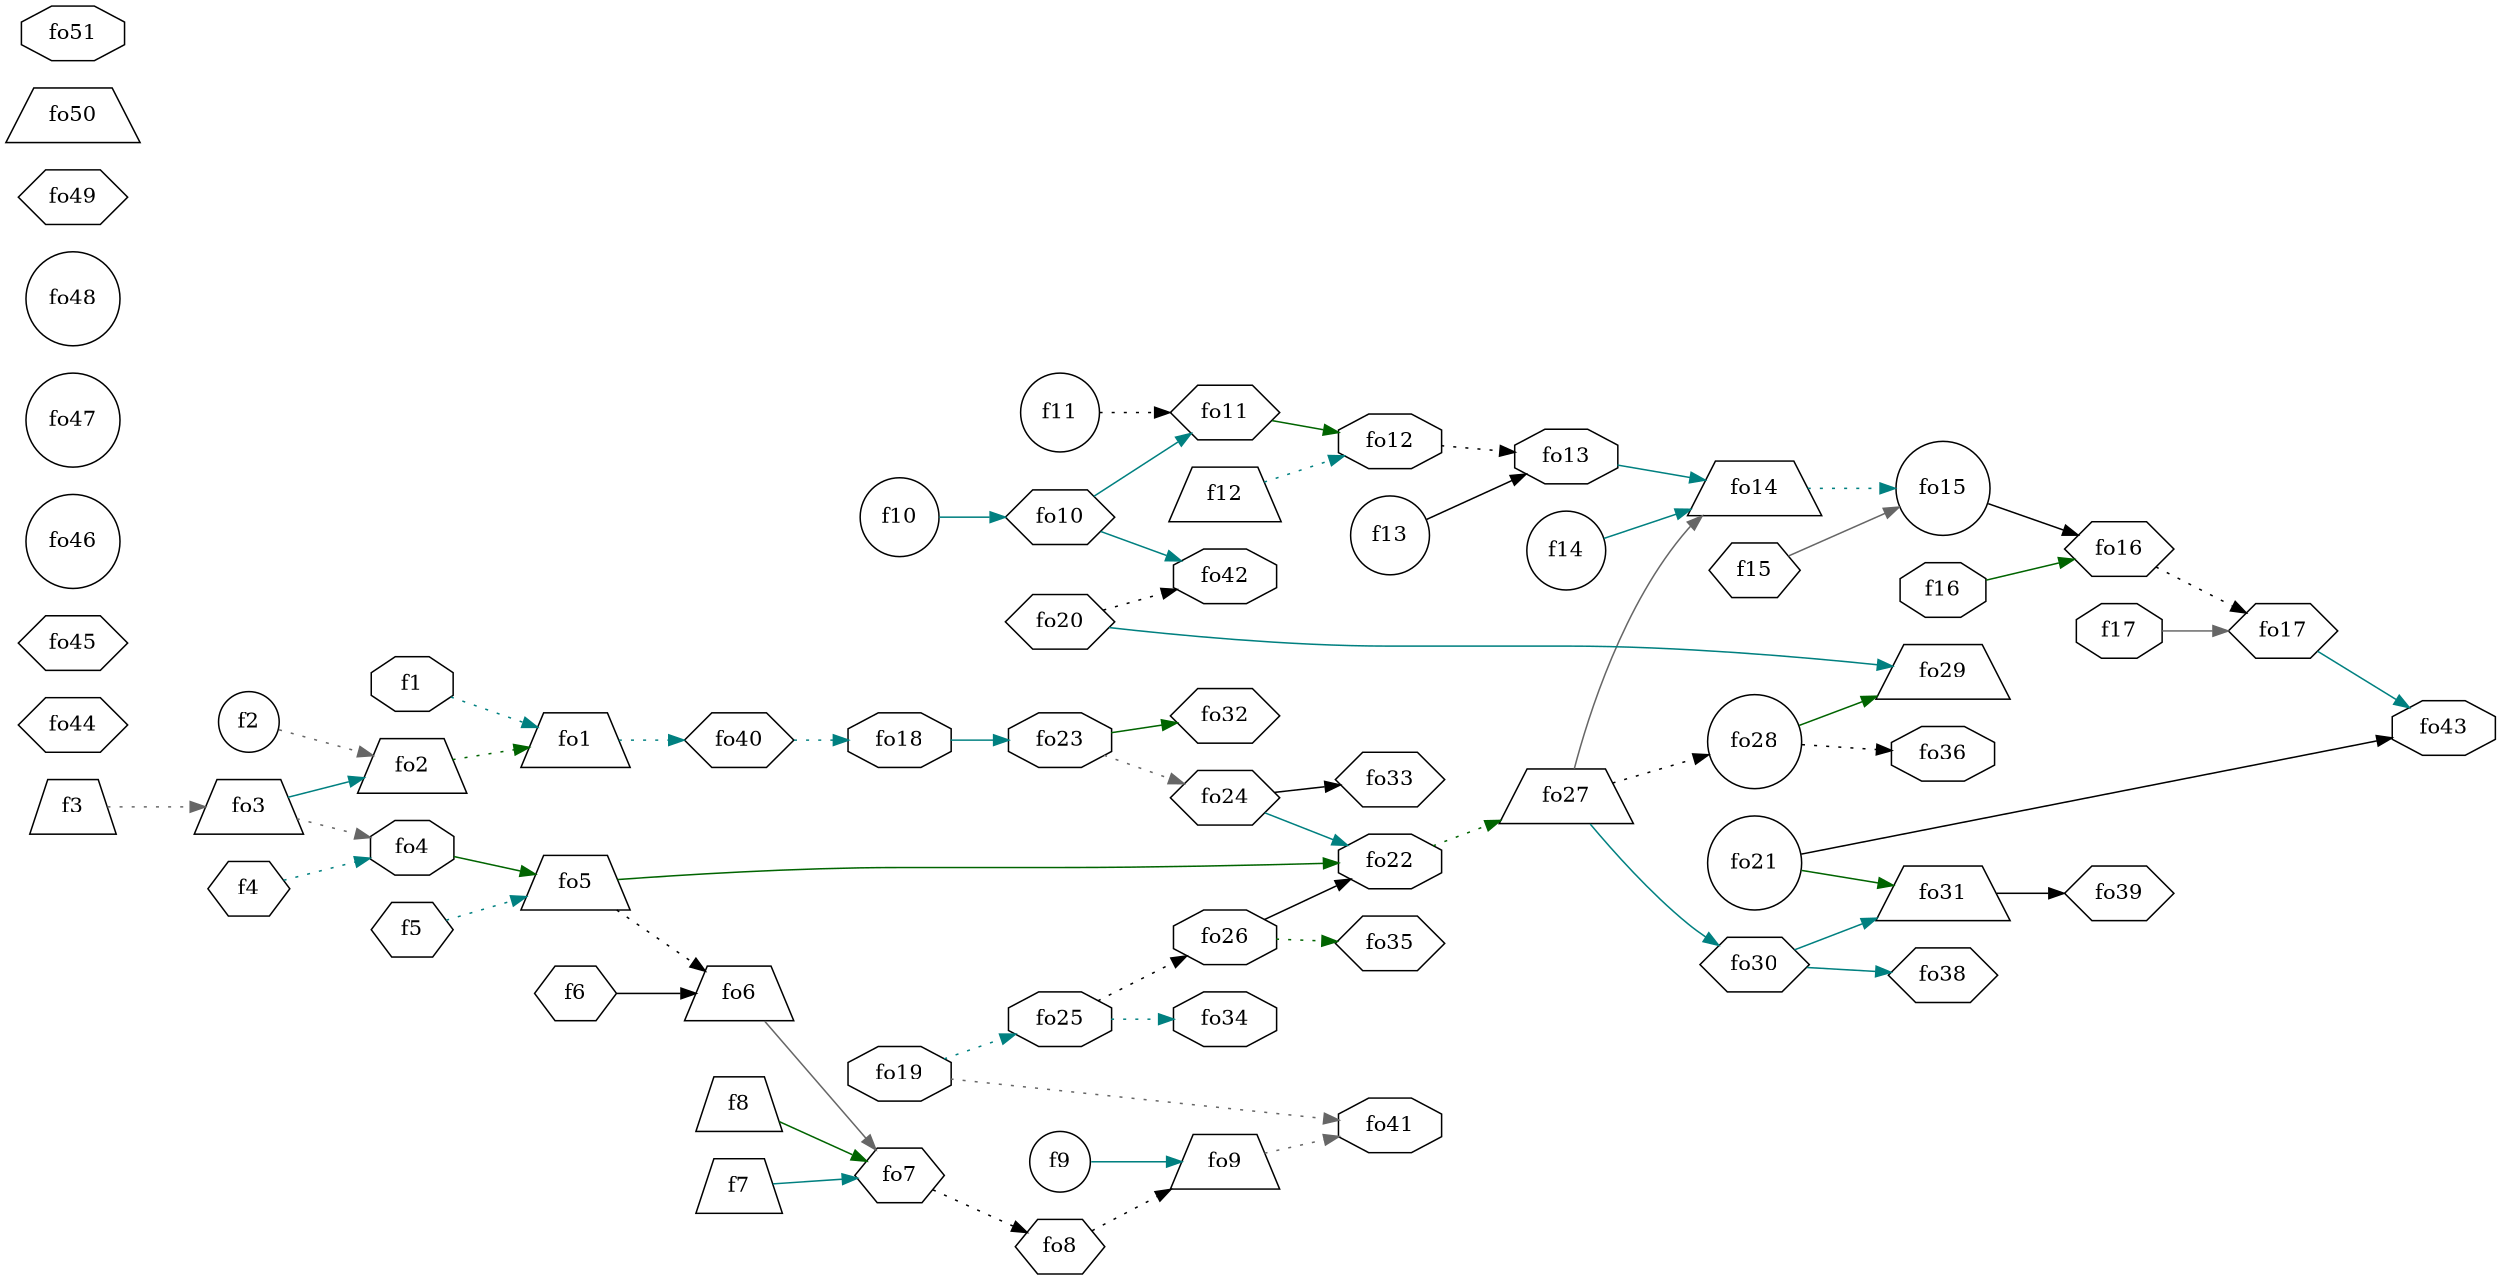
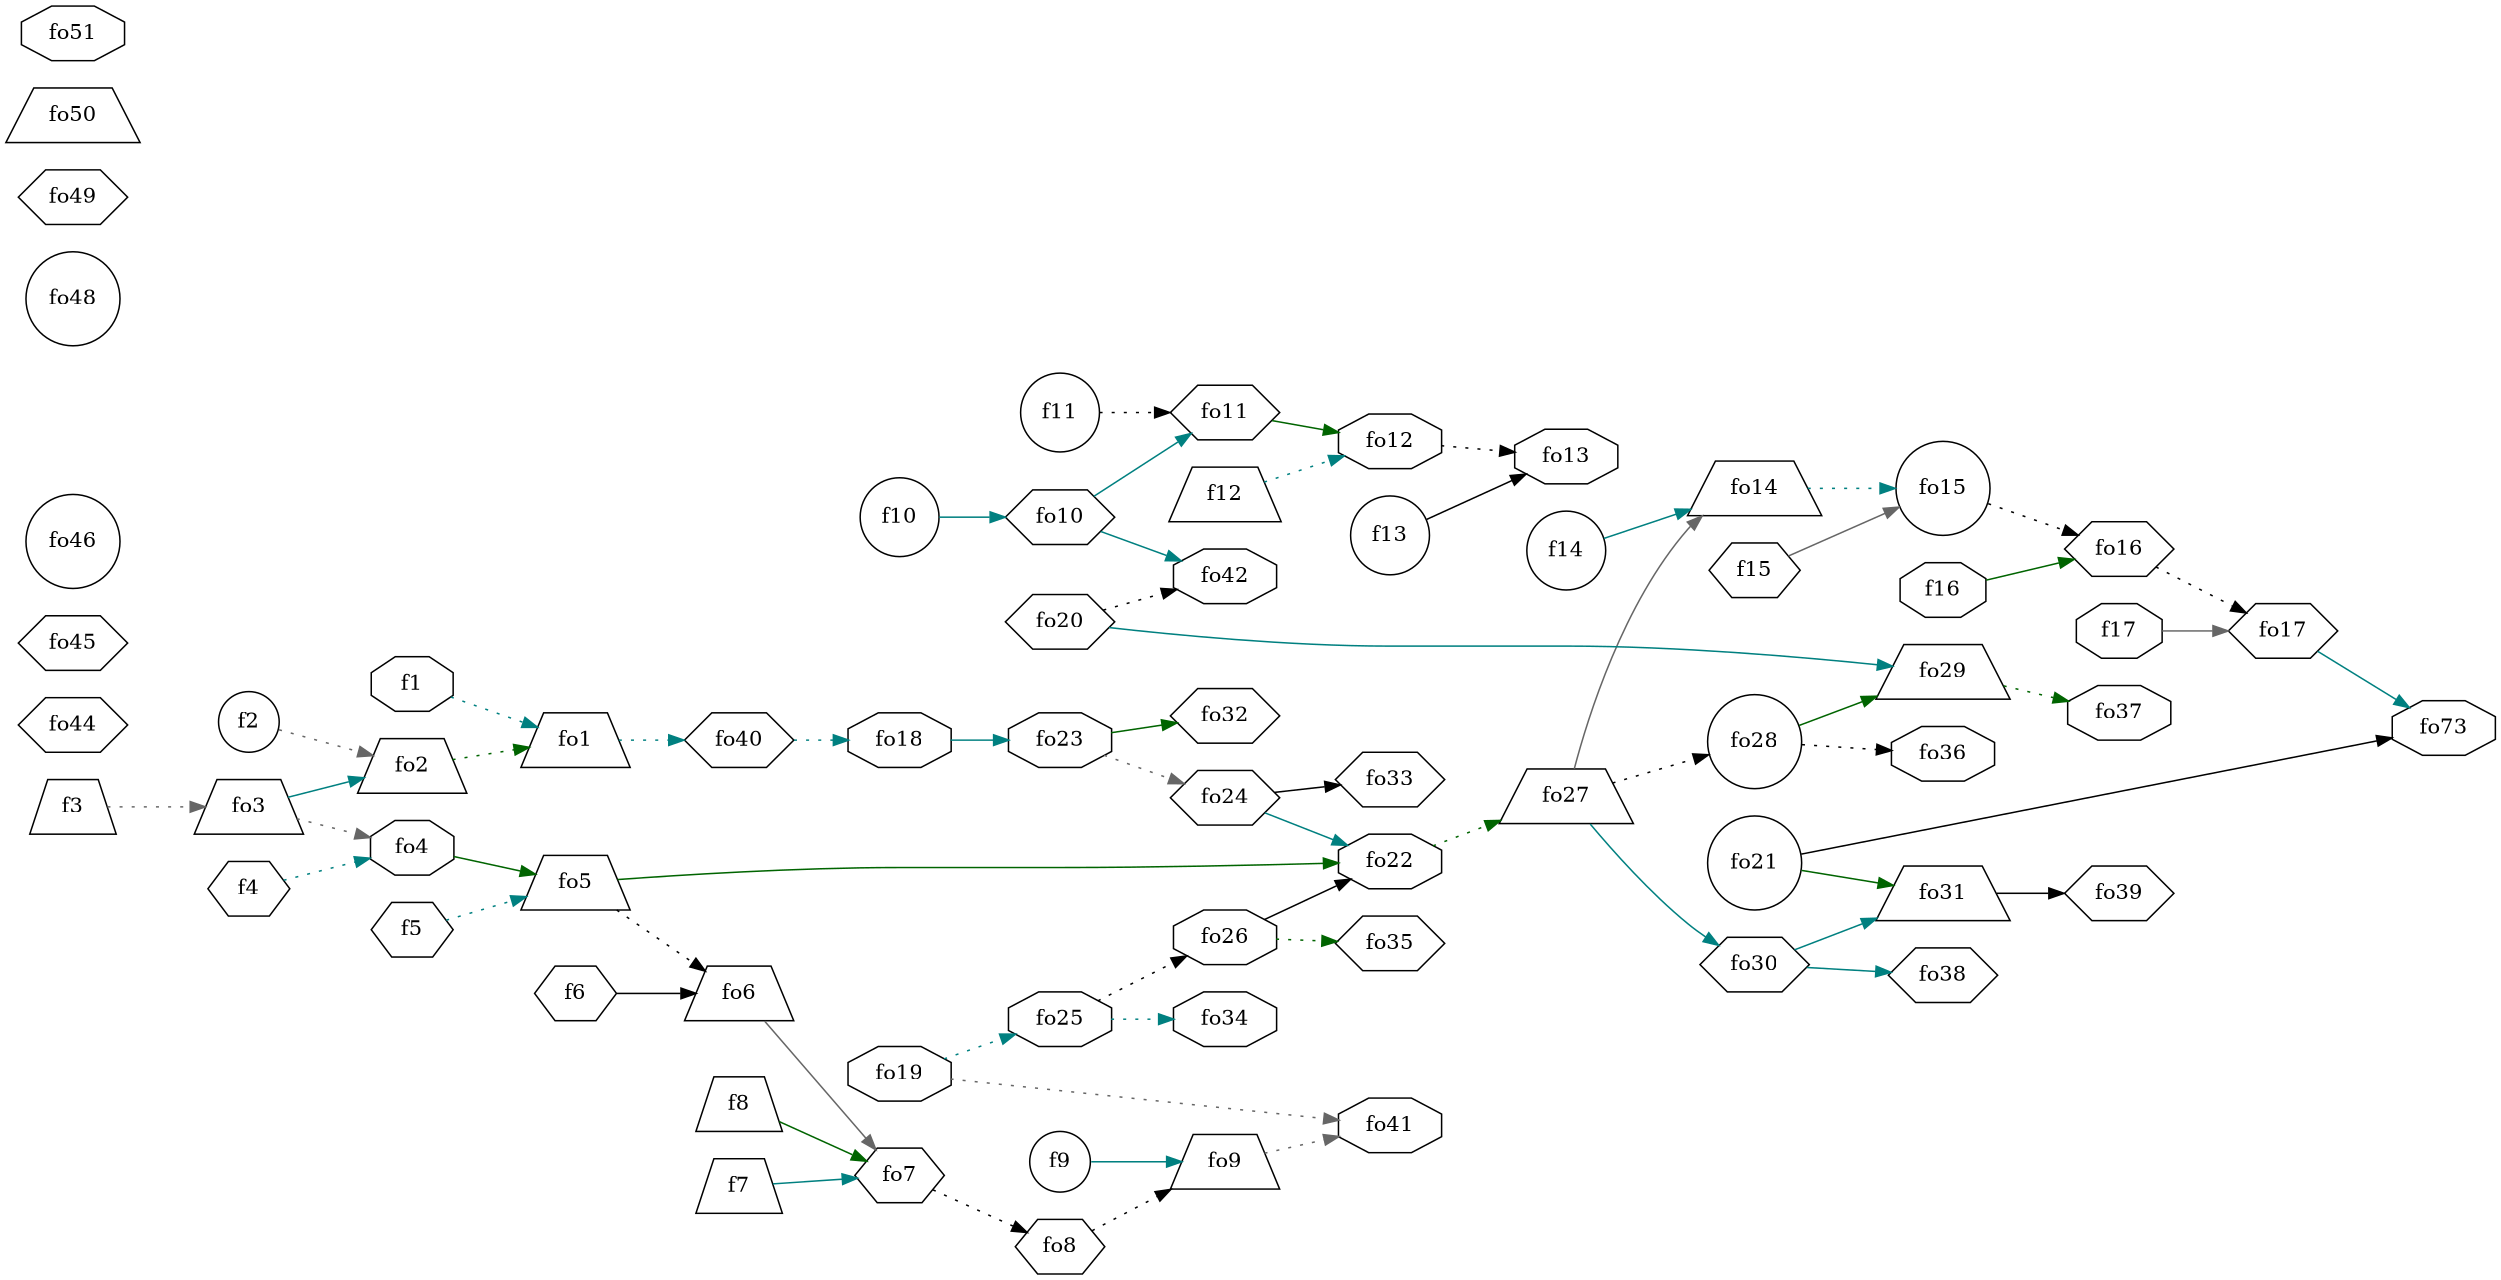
(73, 420) -> none
(1654, 471) -> none
(2026, 517) -> (2026, 517)
none -> (2119, 713)
(2444, 728) -> (2444, 728)
